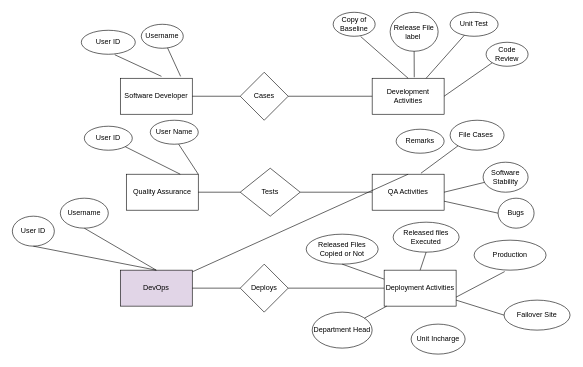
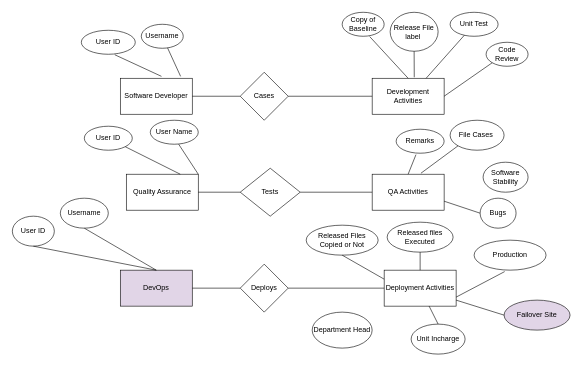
(354, 24) -> (363, 24)
(464, 188) -> none
(516, 213) -> (498, 213)
(279, 233) -> (412, 165)
(426, 237) -> (420, 237)
(342, 249) -> (342, 240)
(375, 313) -> (434, 315)
(537, 315) -> (537, 315)
